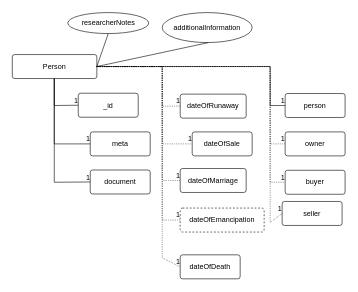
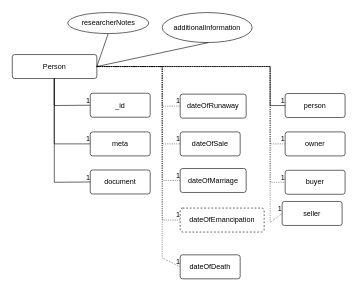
(108, 105) -> (120, 105)
(222, 144) -> (210, 144)
